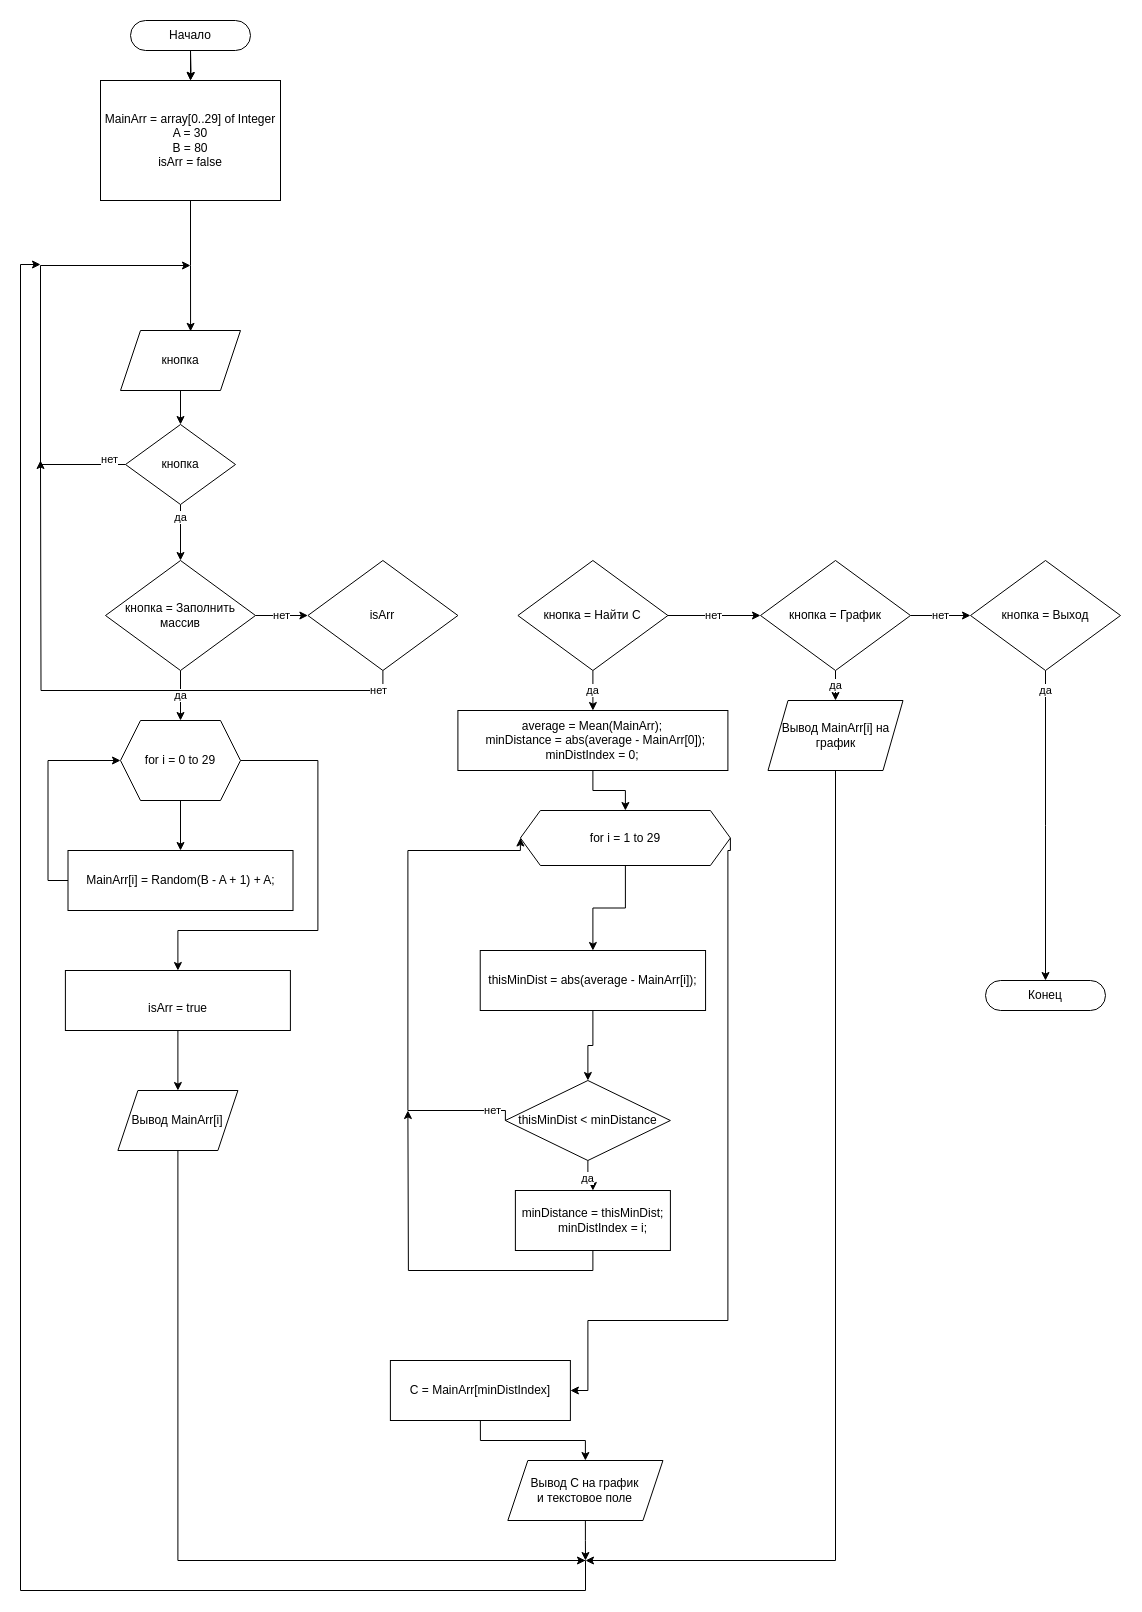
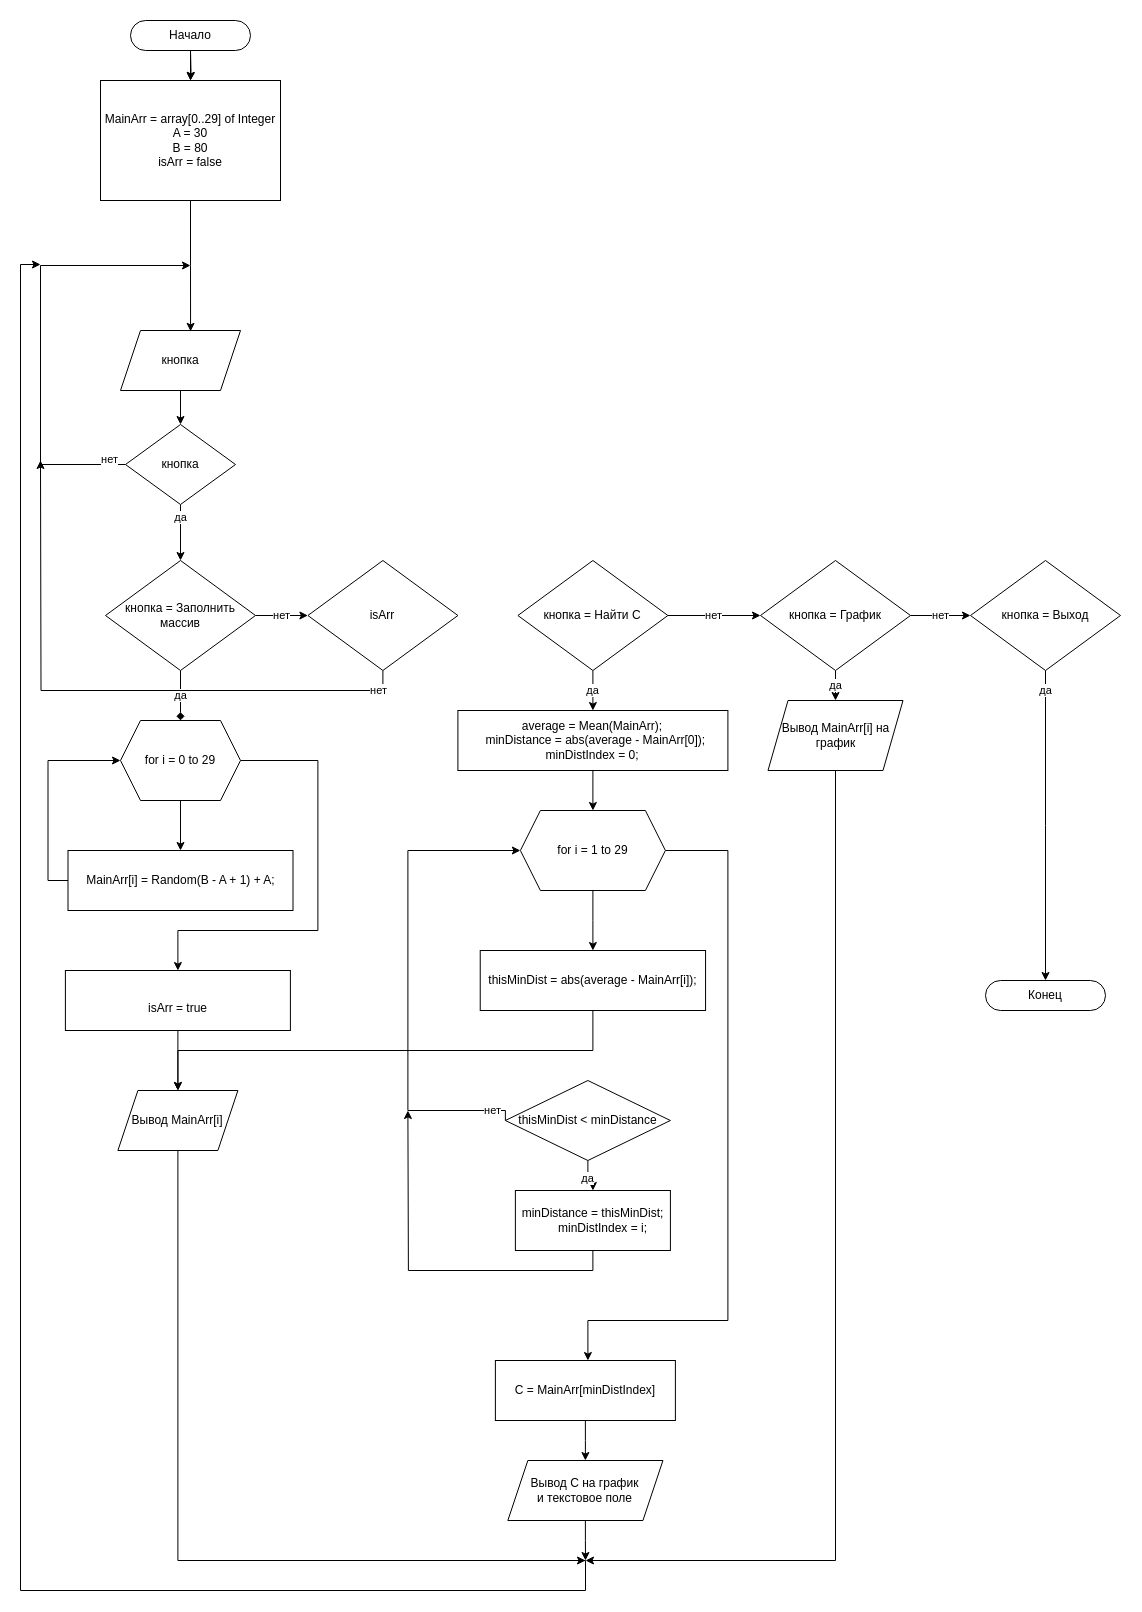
(181, 712) -> (181, 712)
(625, 838) -> (593, 851)
(588, 1056) -> (390, 1051)
(480, 1391) -> (585, 1391)
